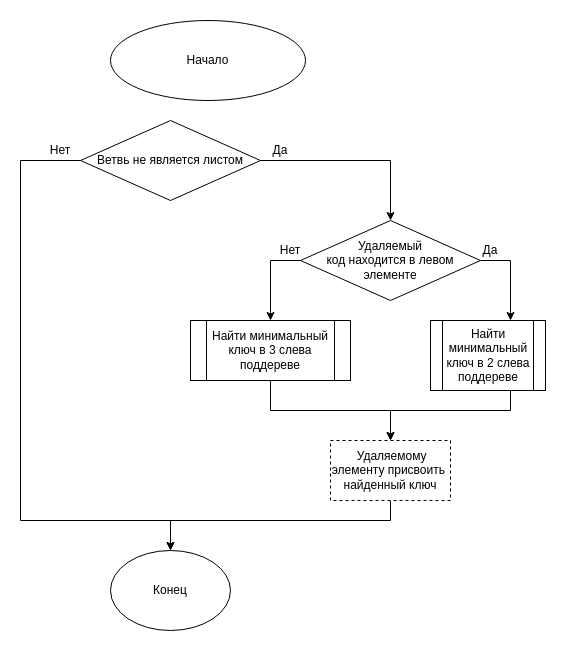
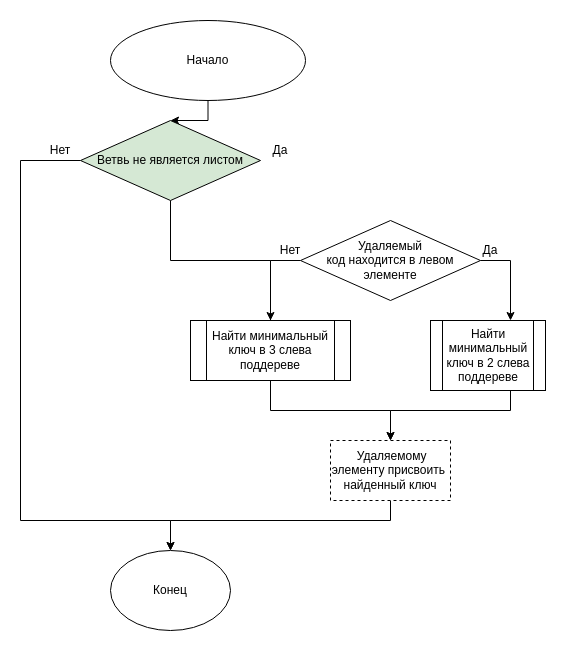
none -> (203, 121)
(171, 161) -> (171, 161)
(352, 161) -> (190, 261)
(273, 261) -> (271, 319)
